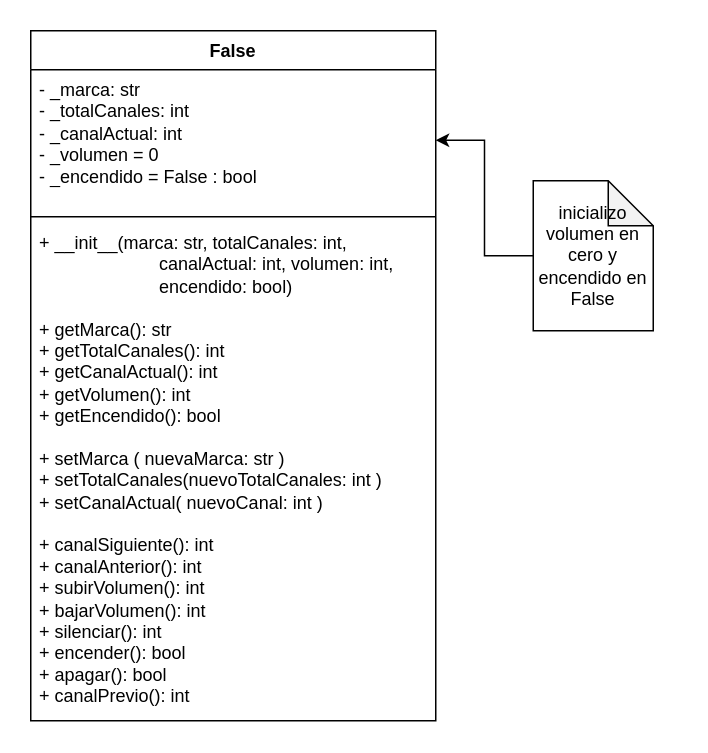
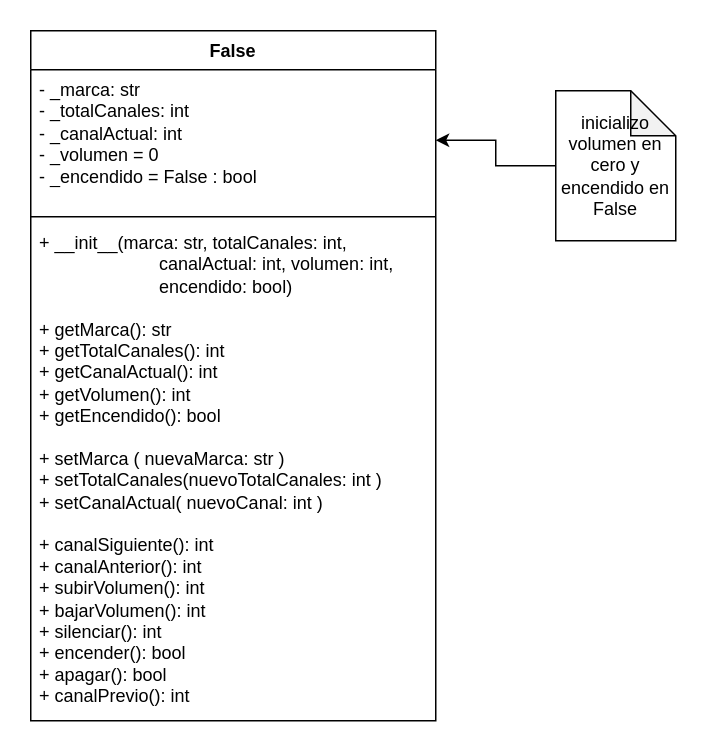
(593, 256) -> (616, 166)
